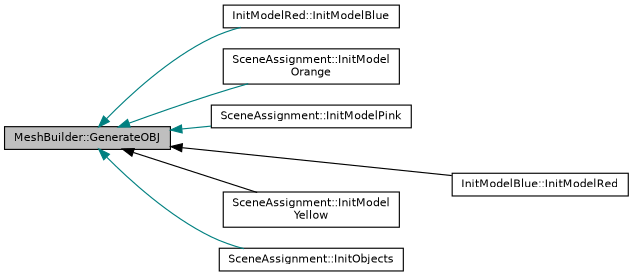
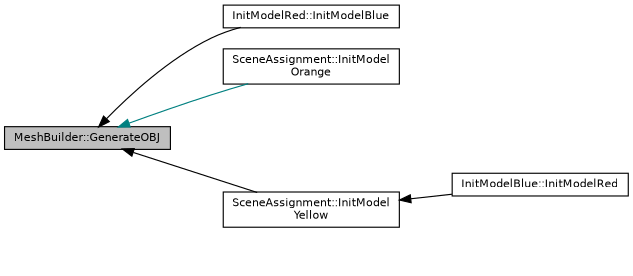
(168, 65) -> (168, 65)
(311, 116) -> none
(317, 162) -> (431, 196)
(311, 260) -> none
